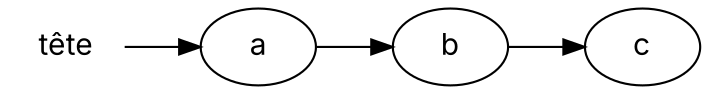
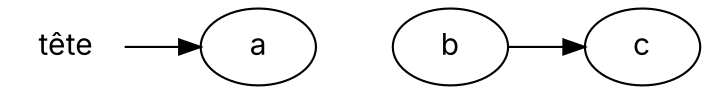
(344, 47) -> none
